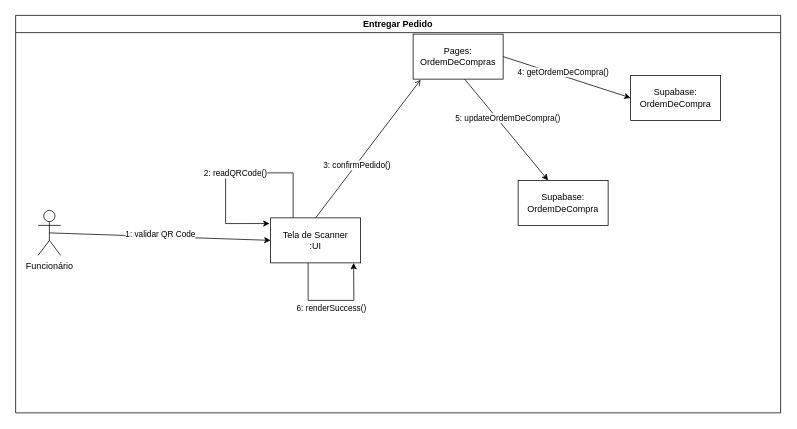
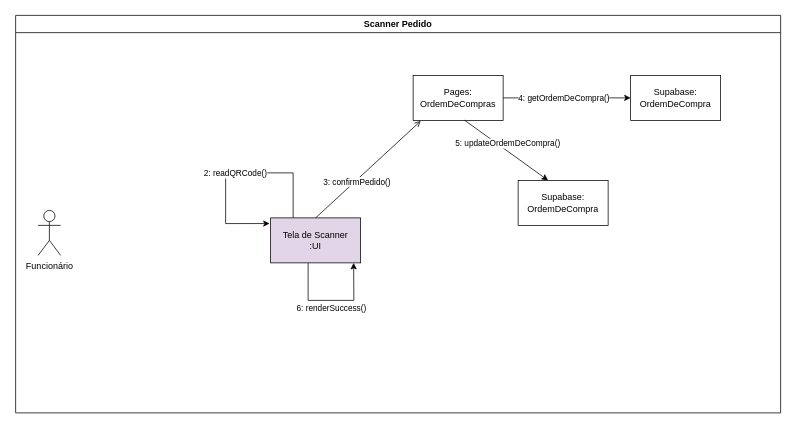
(398, 24) -> (398, 24)
(458, 57) -> (458, 98)
(126, 235) -> none
(315, 240) -> (315, 240)
